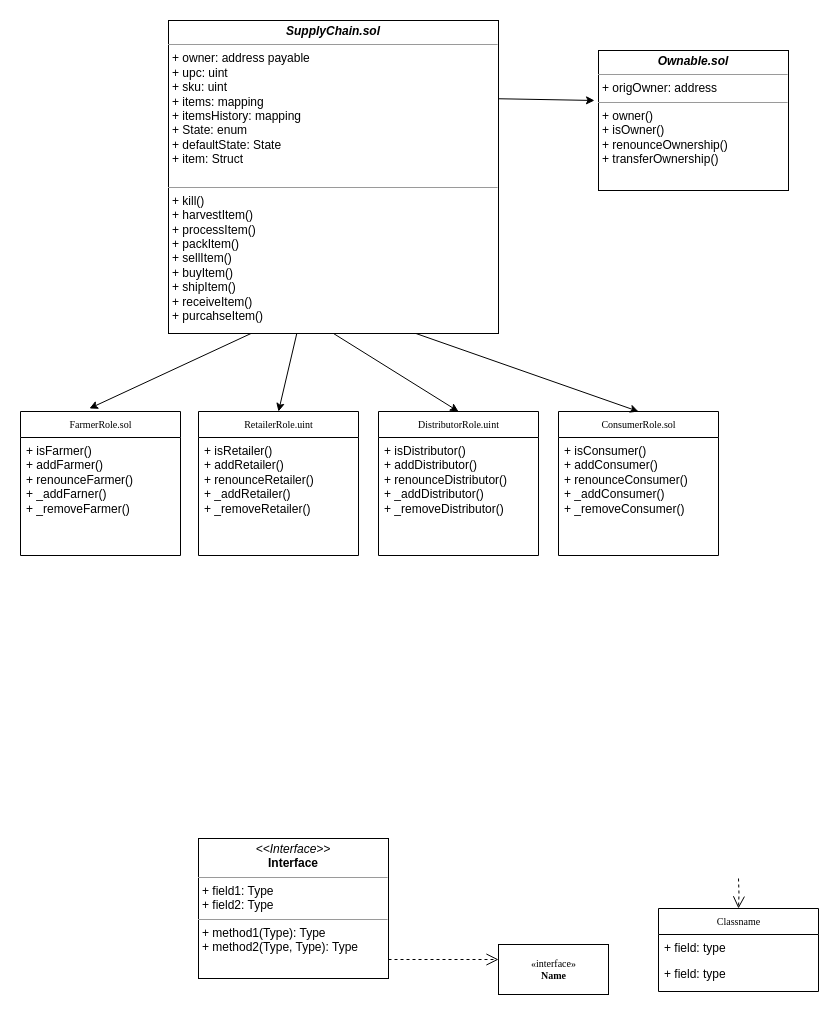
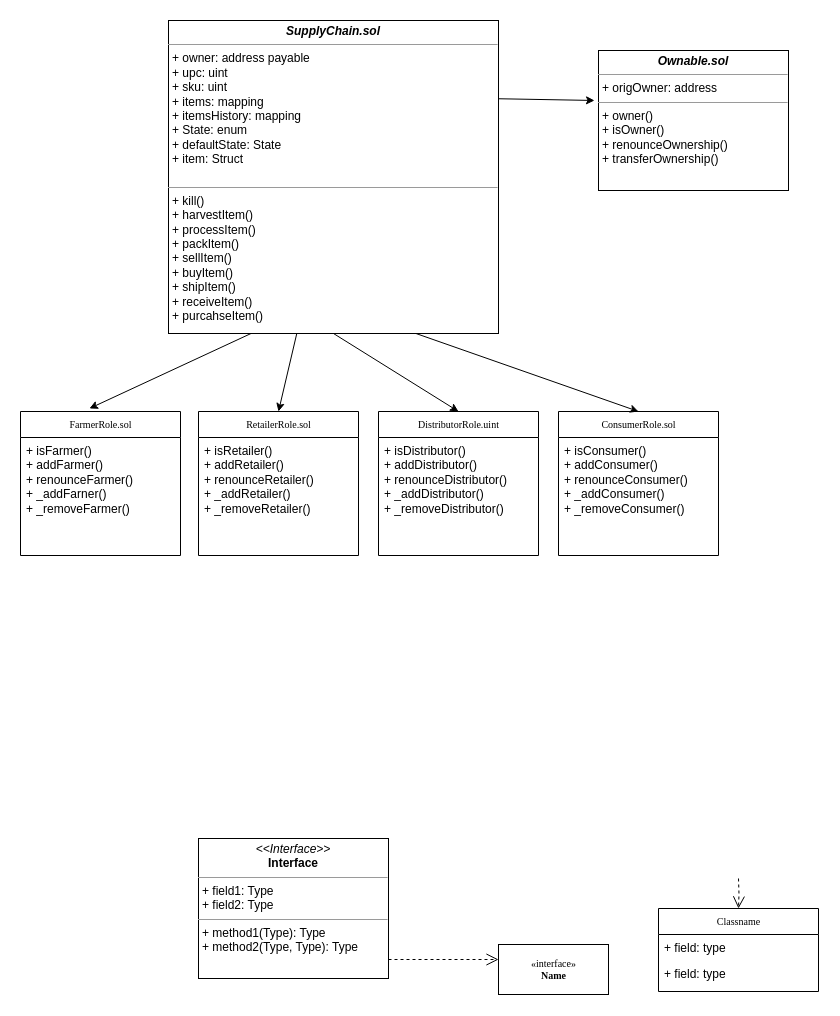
(279, 425) -> (279, 425)
